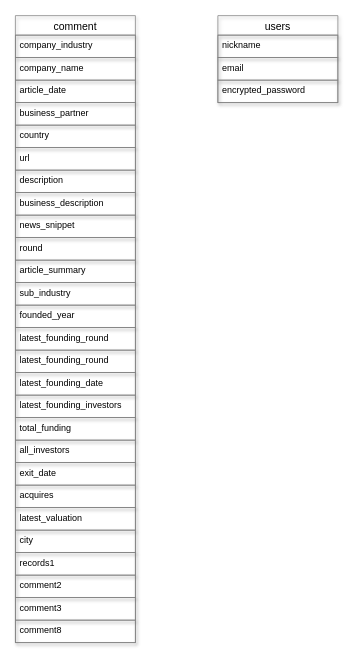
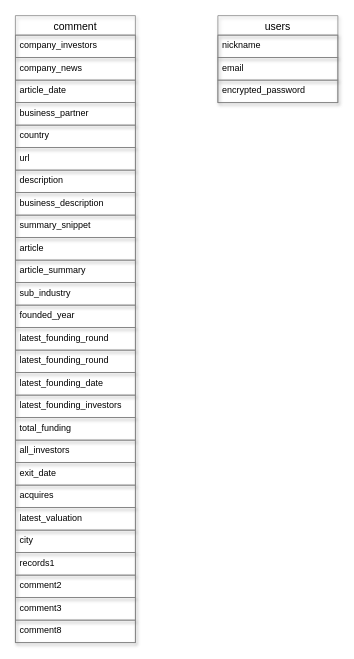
(59, 45) -> (61, 45)
(50, 68) -> (50, 68)
(49, 225) -> (56, 225)
(32, 248) -> (35, 248)
